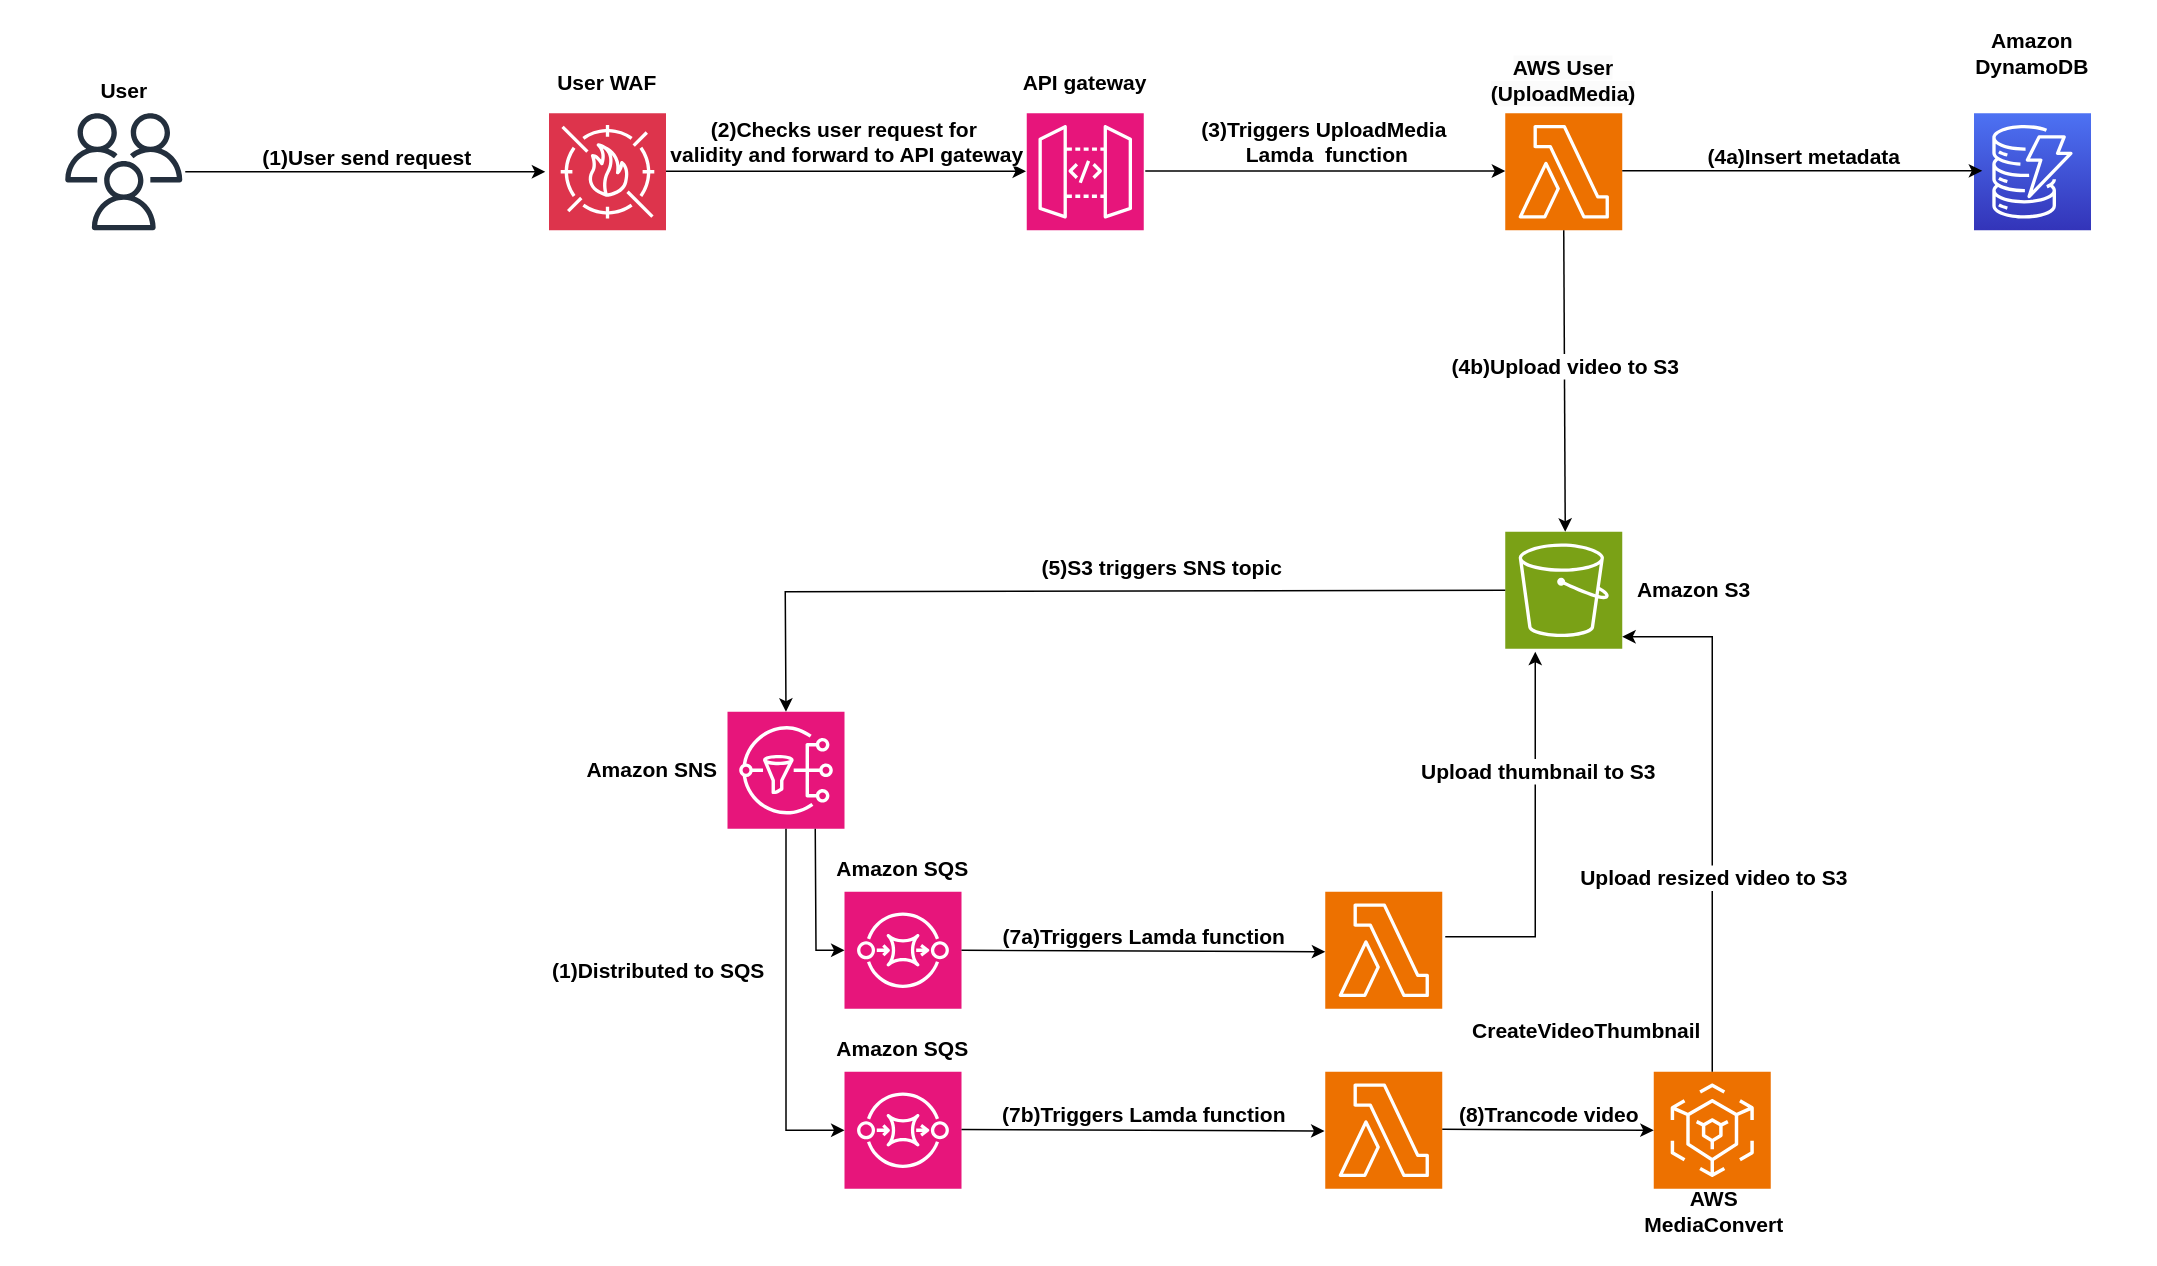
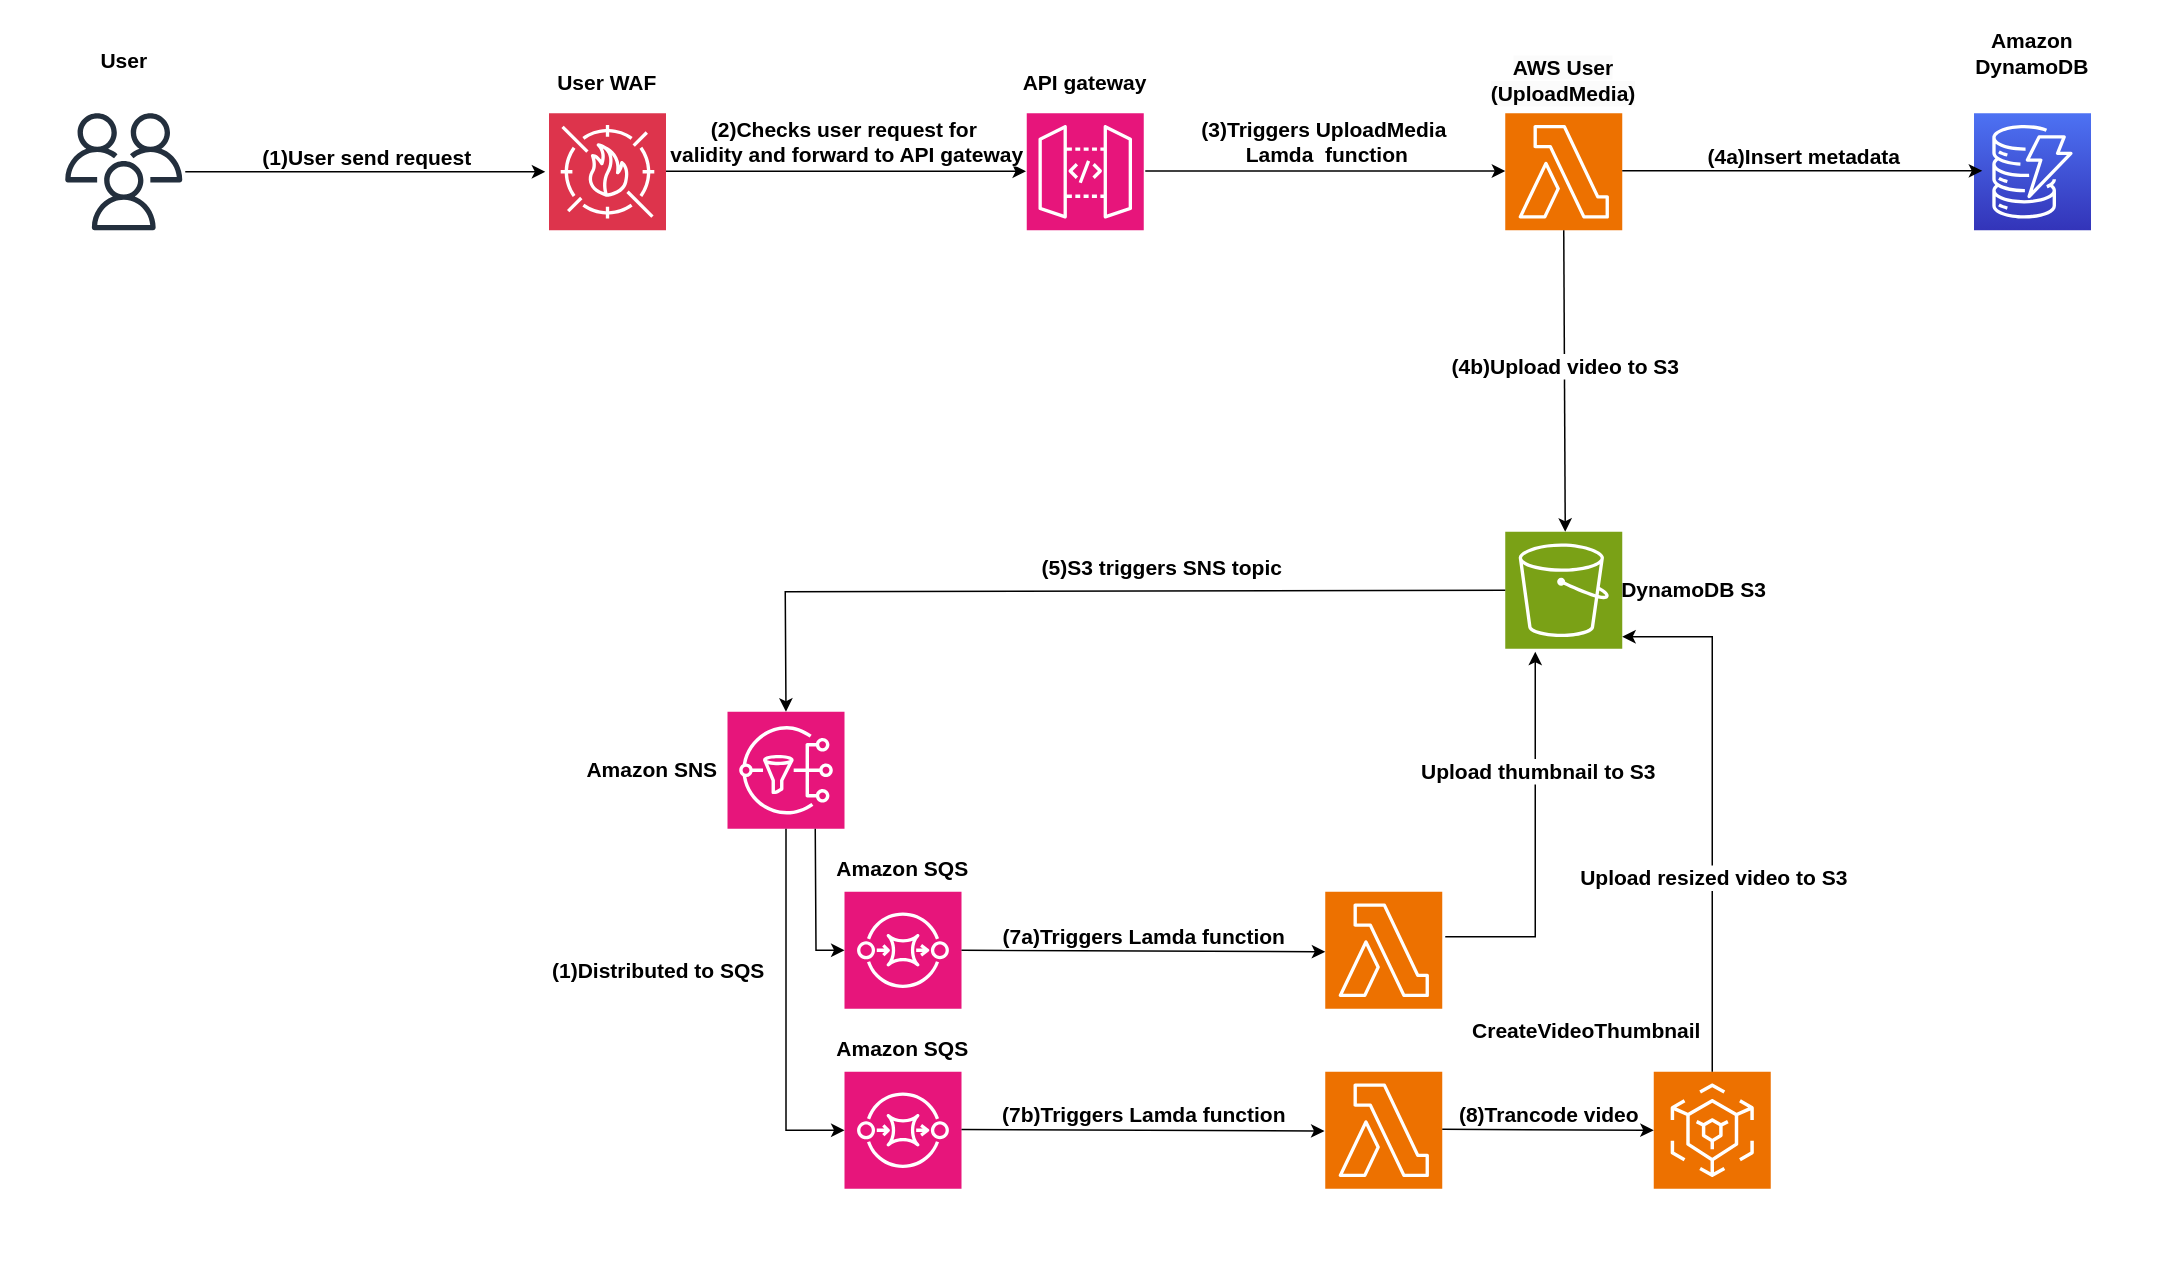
(124, 91) -> (124, 61)
(1694, 591) -> (1694, 591)
(1715, 1211) -> none
